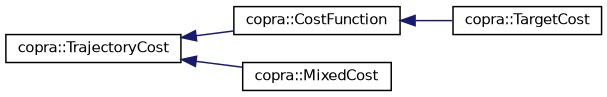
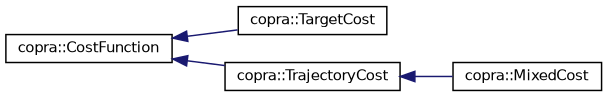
(215, 33) -> (206, 63)
